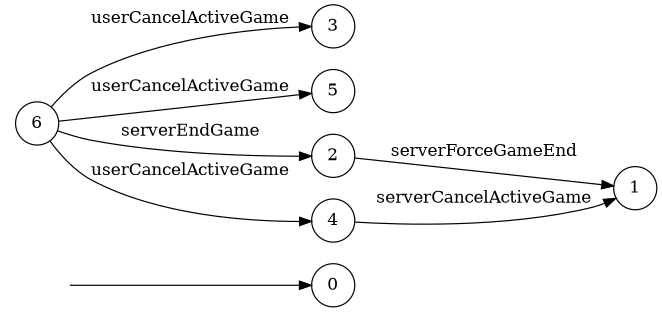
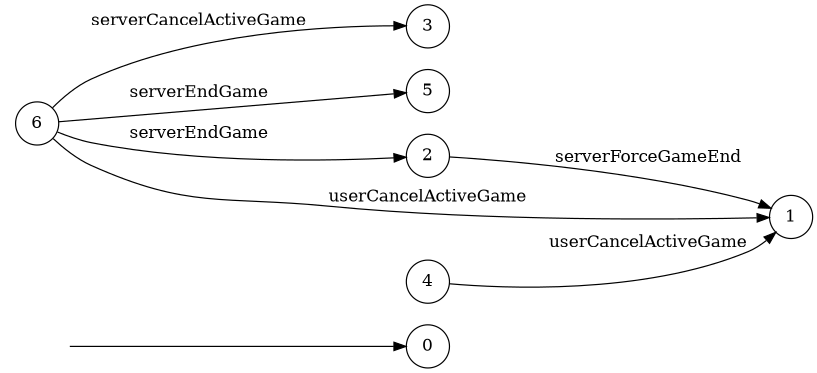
(191, 19) -> (199, 21)
(191, 87) -> (199, 93)
(484, 198) -> (648, 243)
(165, 207) -> (398, 212)
